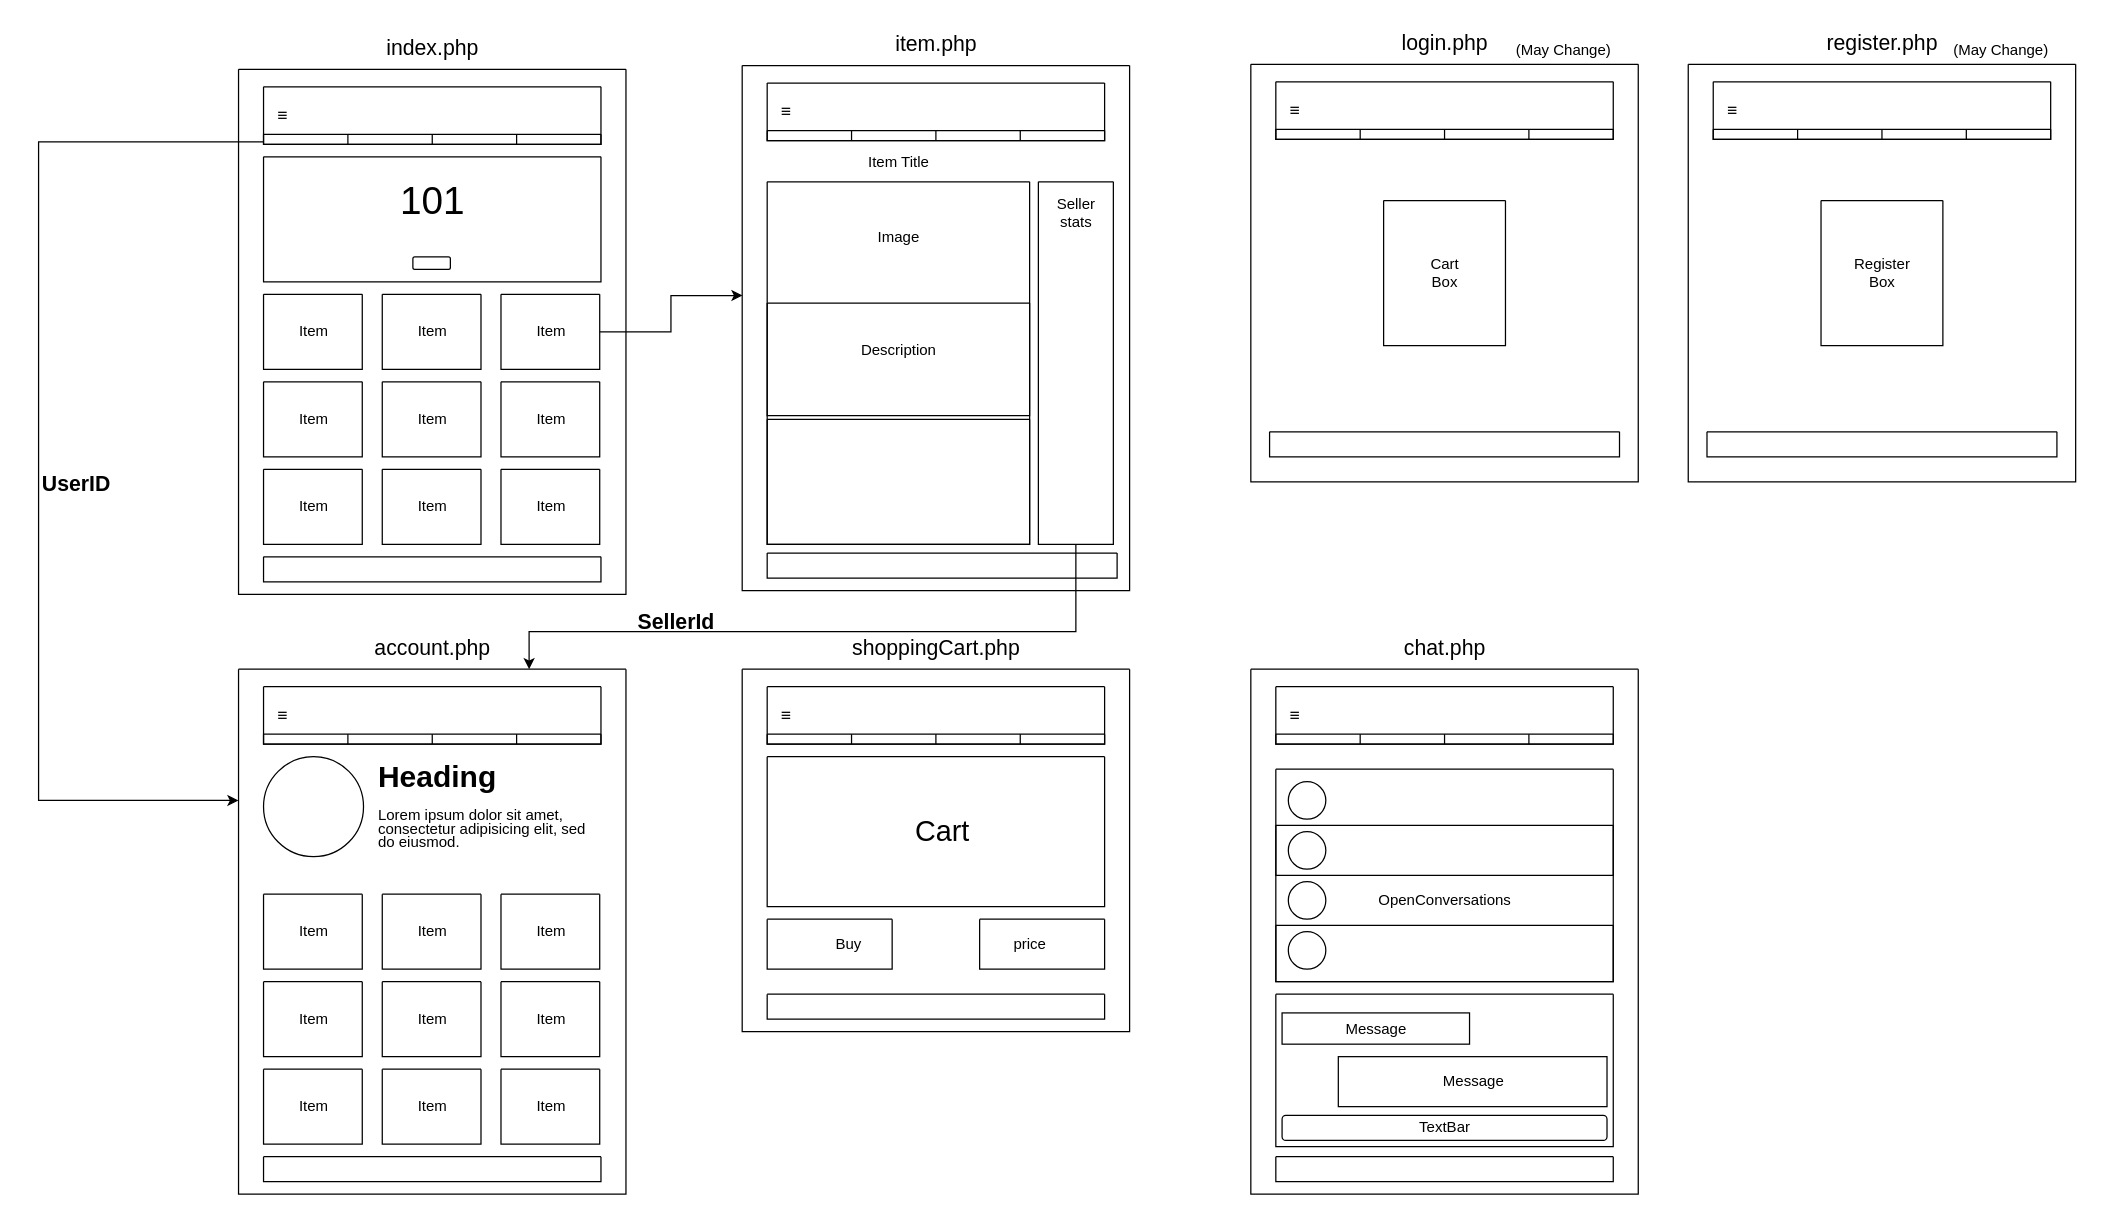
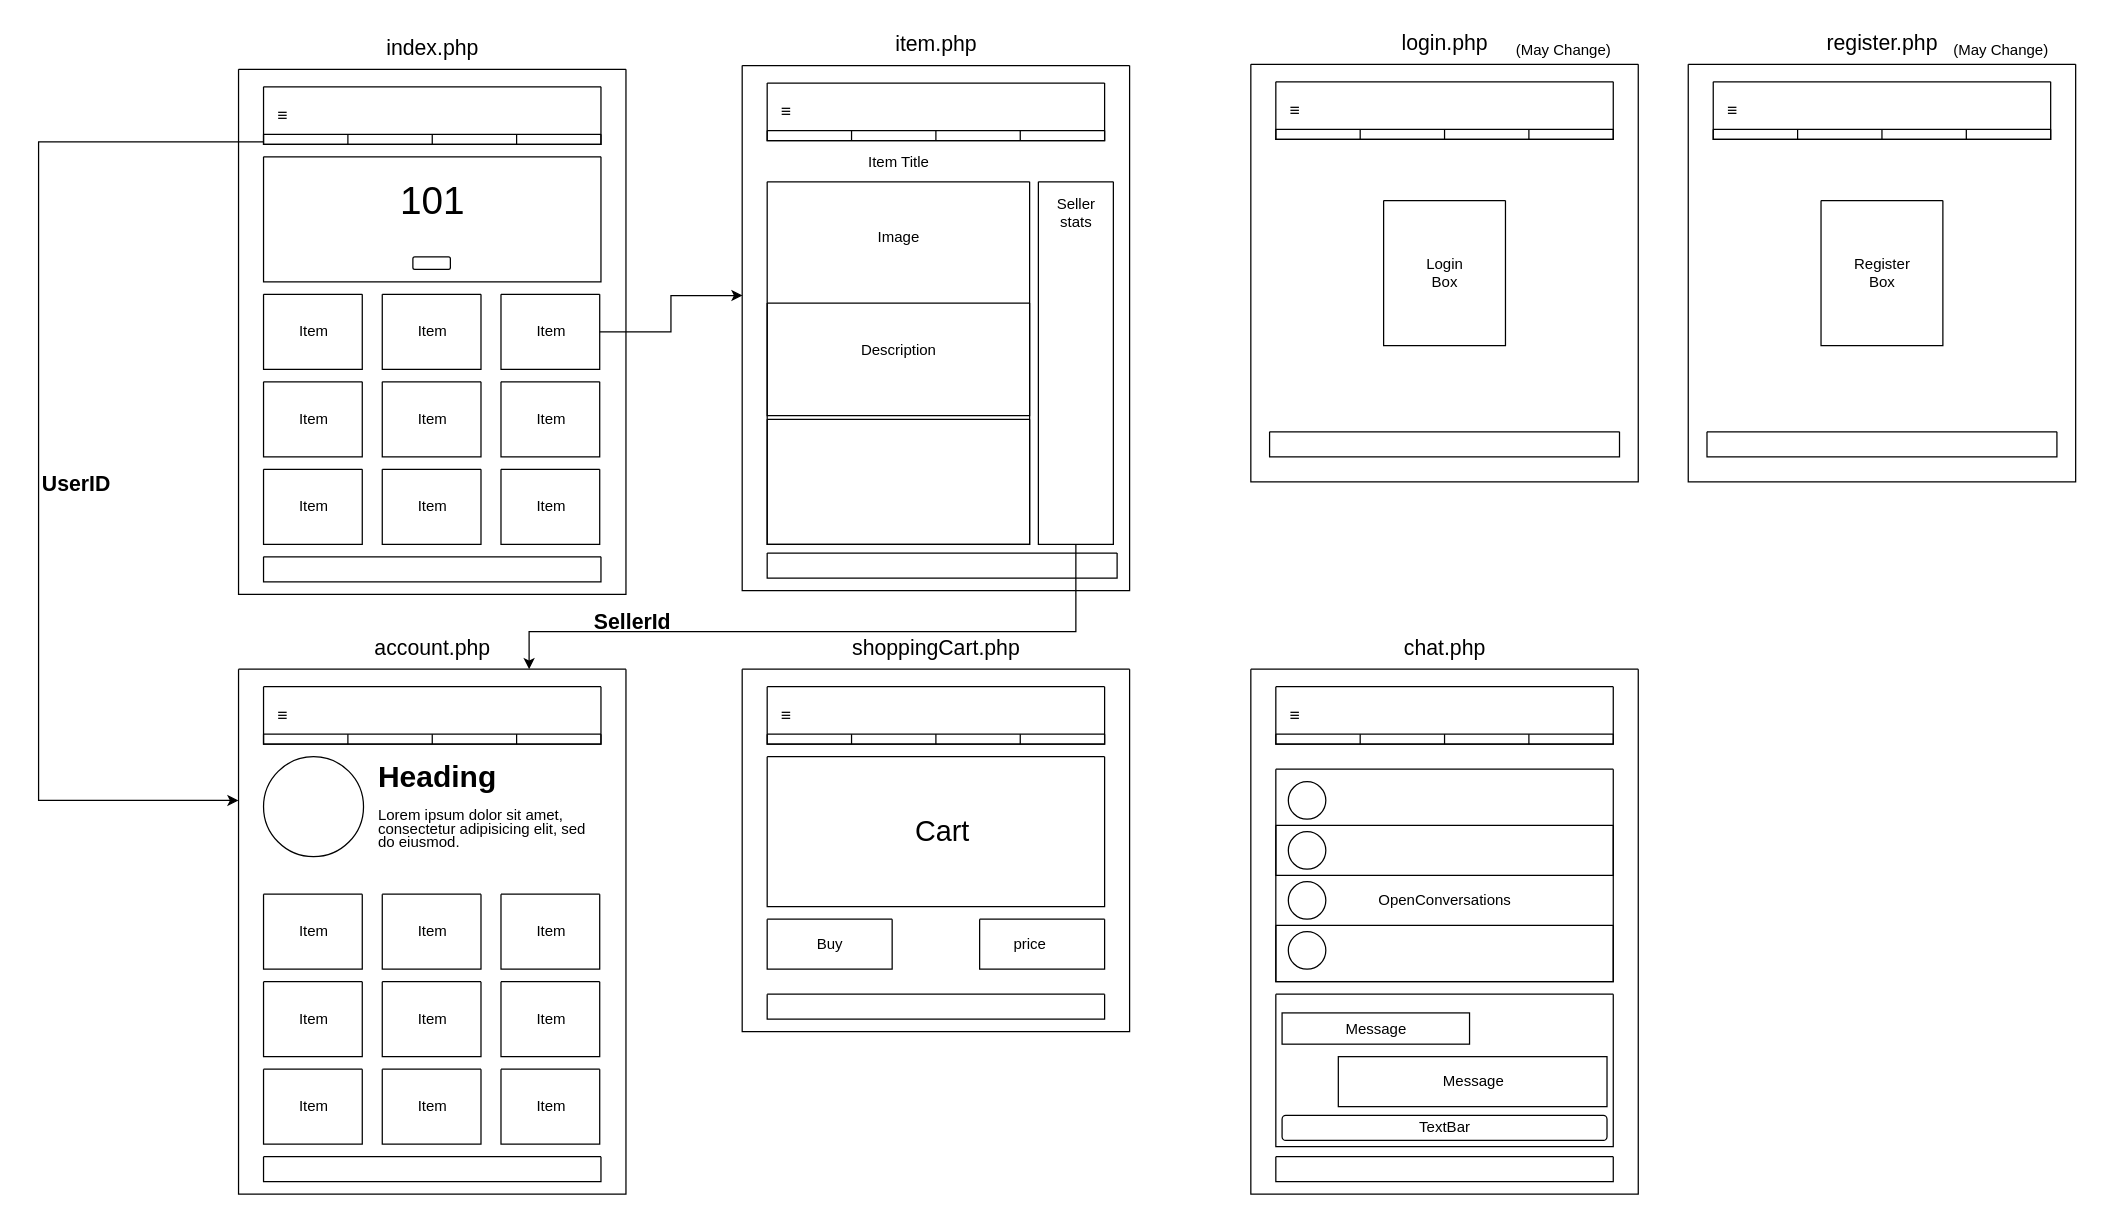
(1445, 273) -> (1445, 273)
(676, 623) -> (632, 623)
(848, 944) -> (829, 944)
